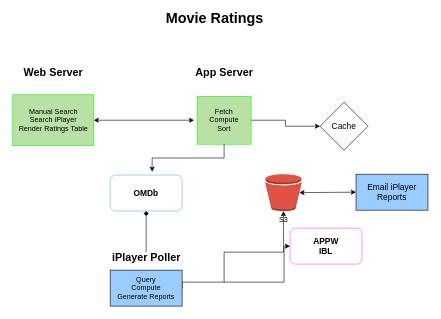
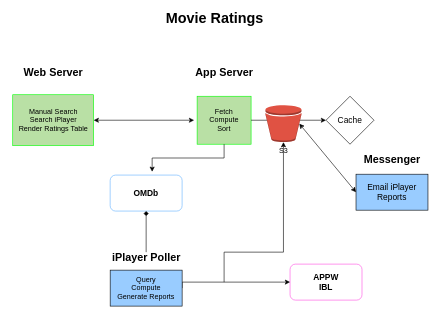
(344, 126) -> (350, 120)
none -> (392, 160)
(284, 193) -> (284, 124)
(326, 246) -> (326, 282)
